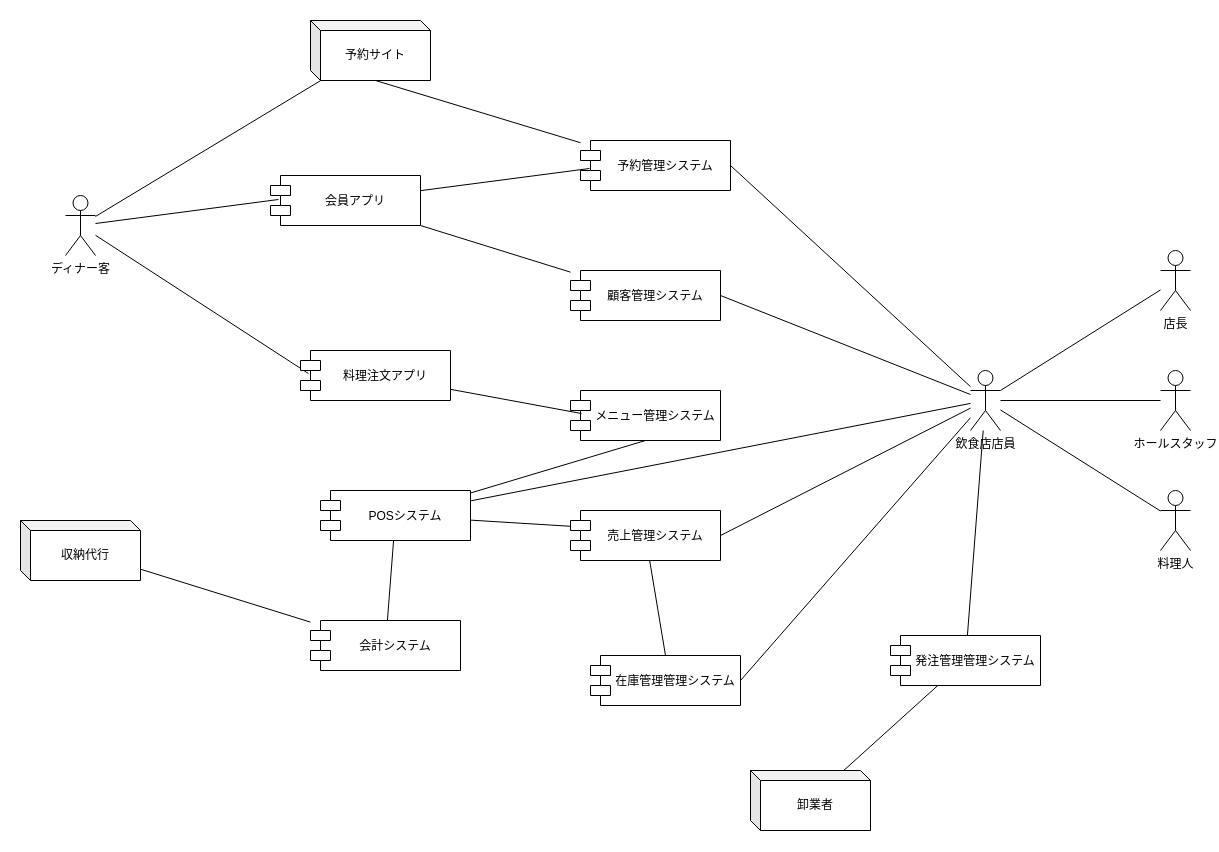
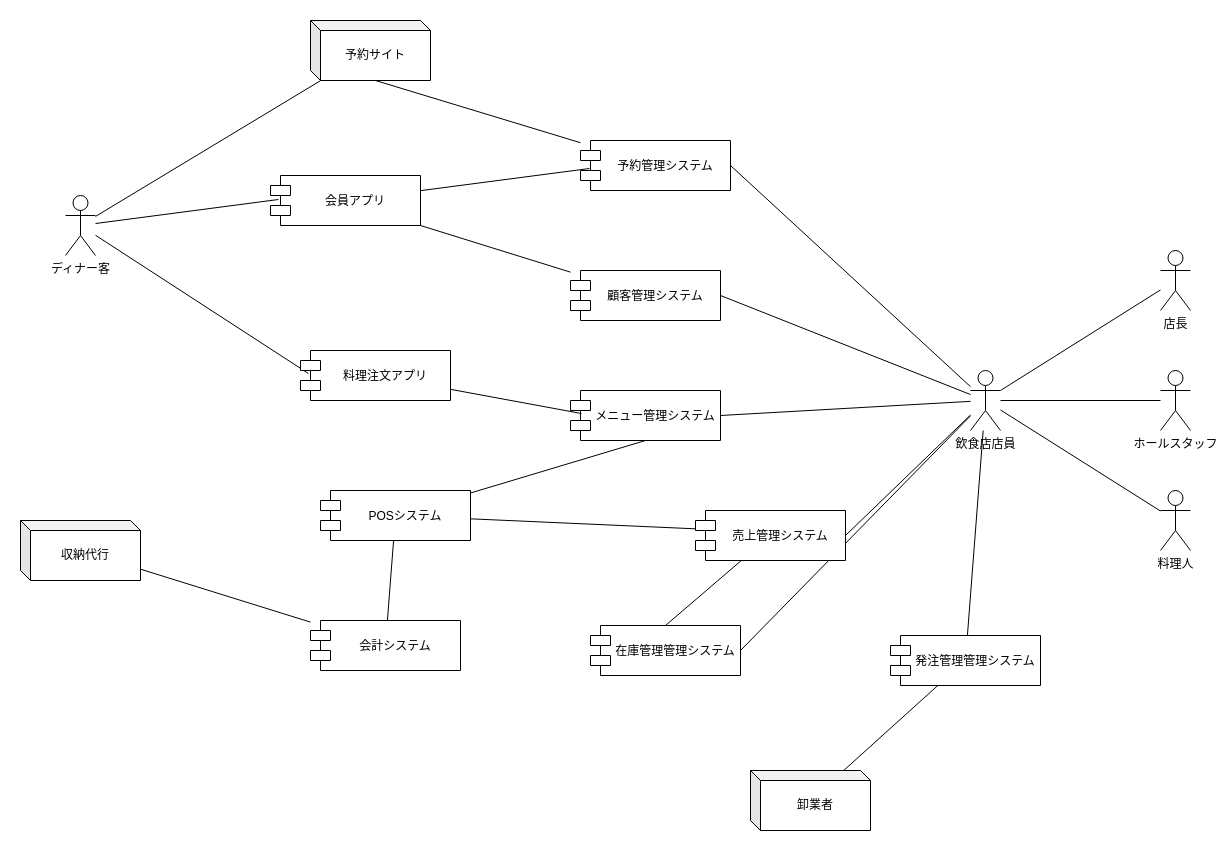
(721, 452) -> (846, 408)
(646, 536) -> (771, 536)
(666, 681) -> (666, 651)
